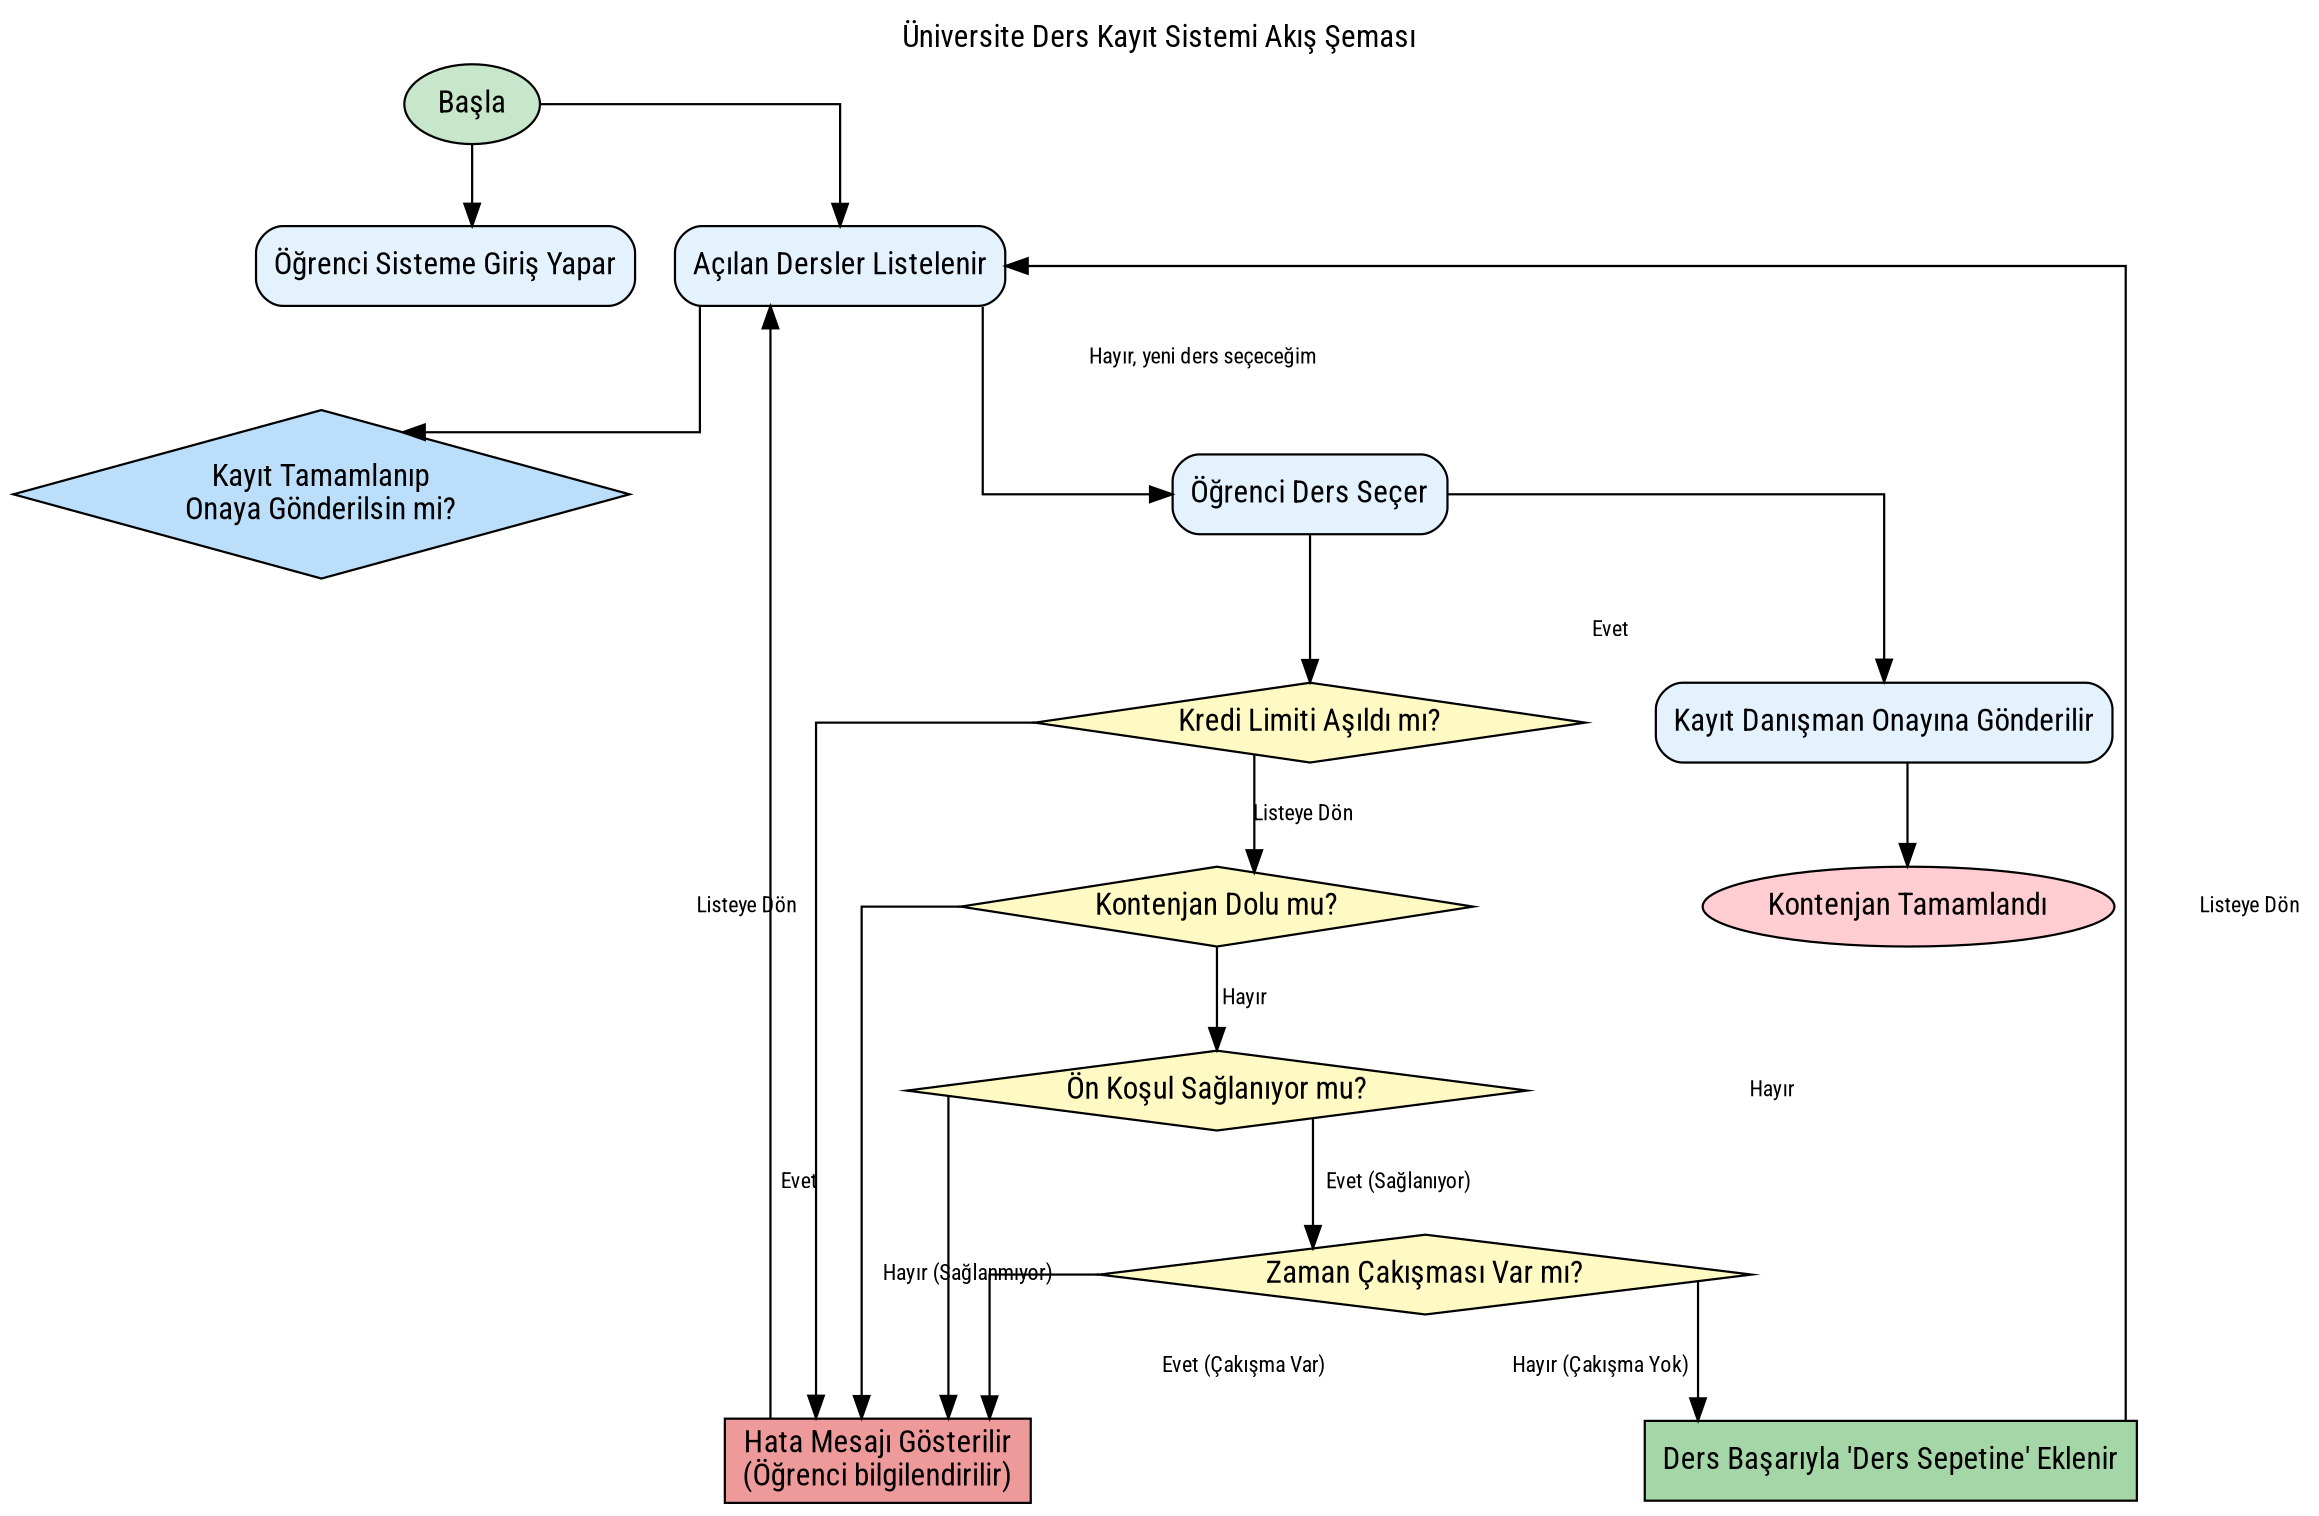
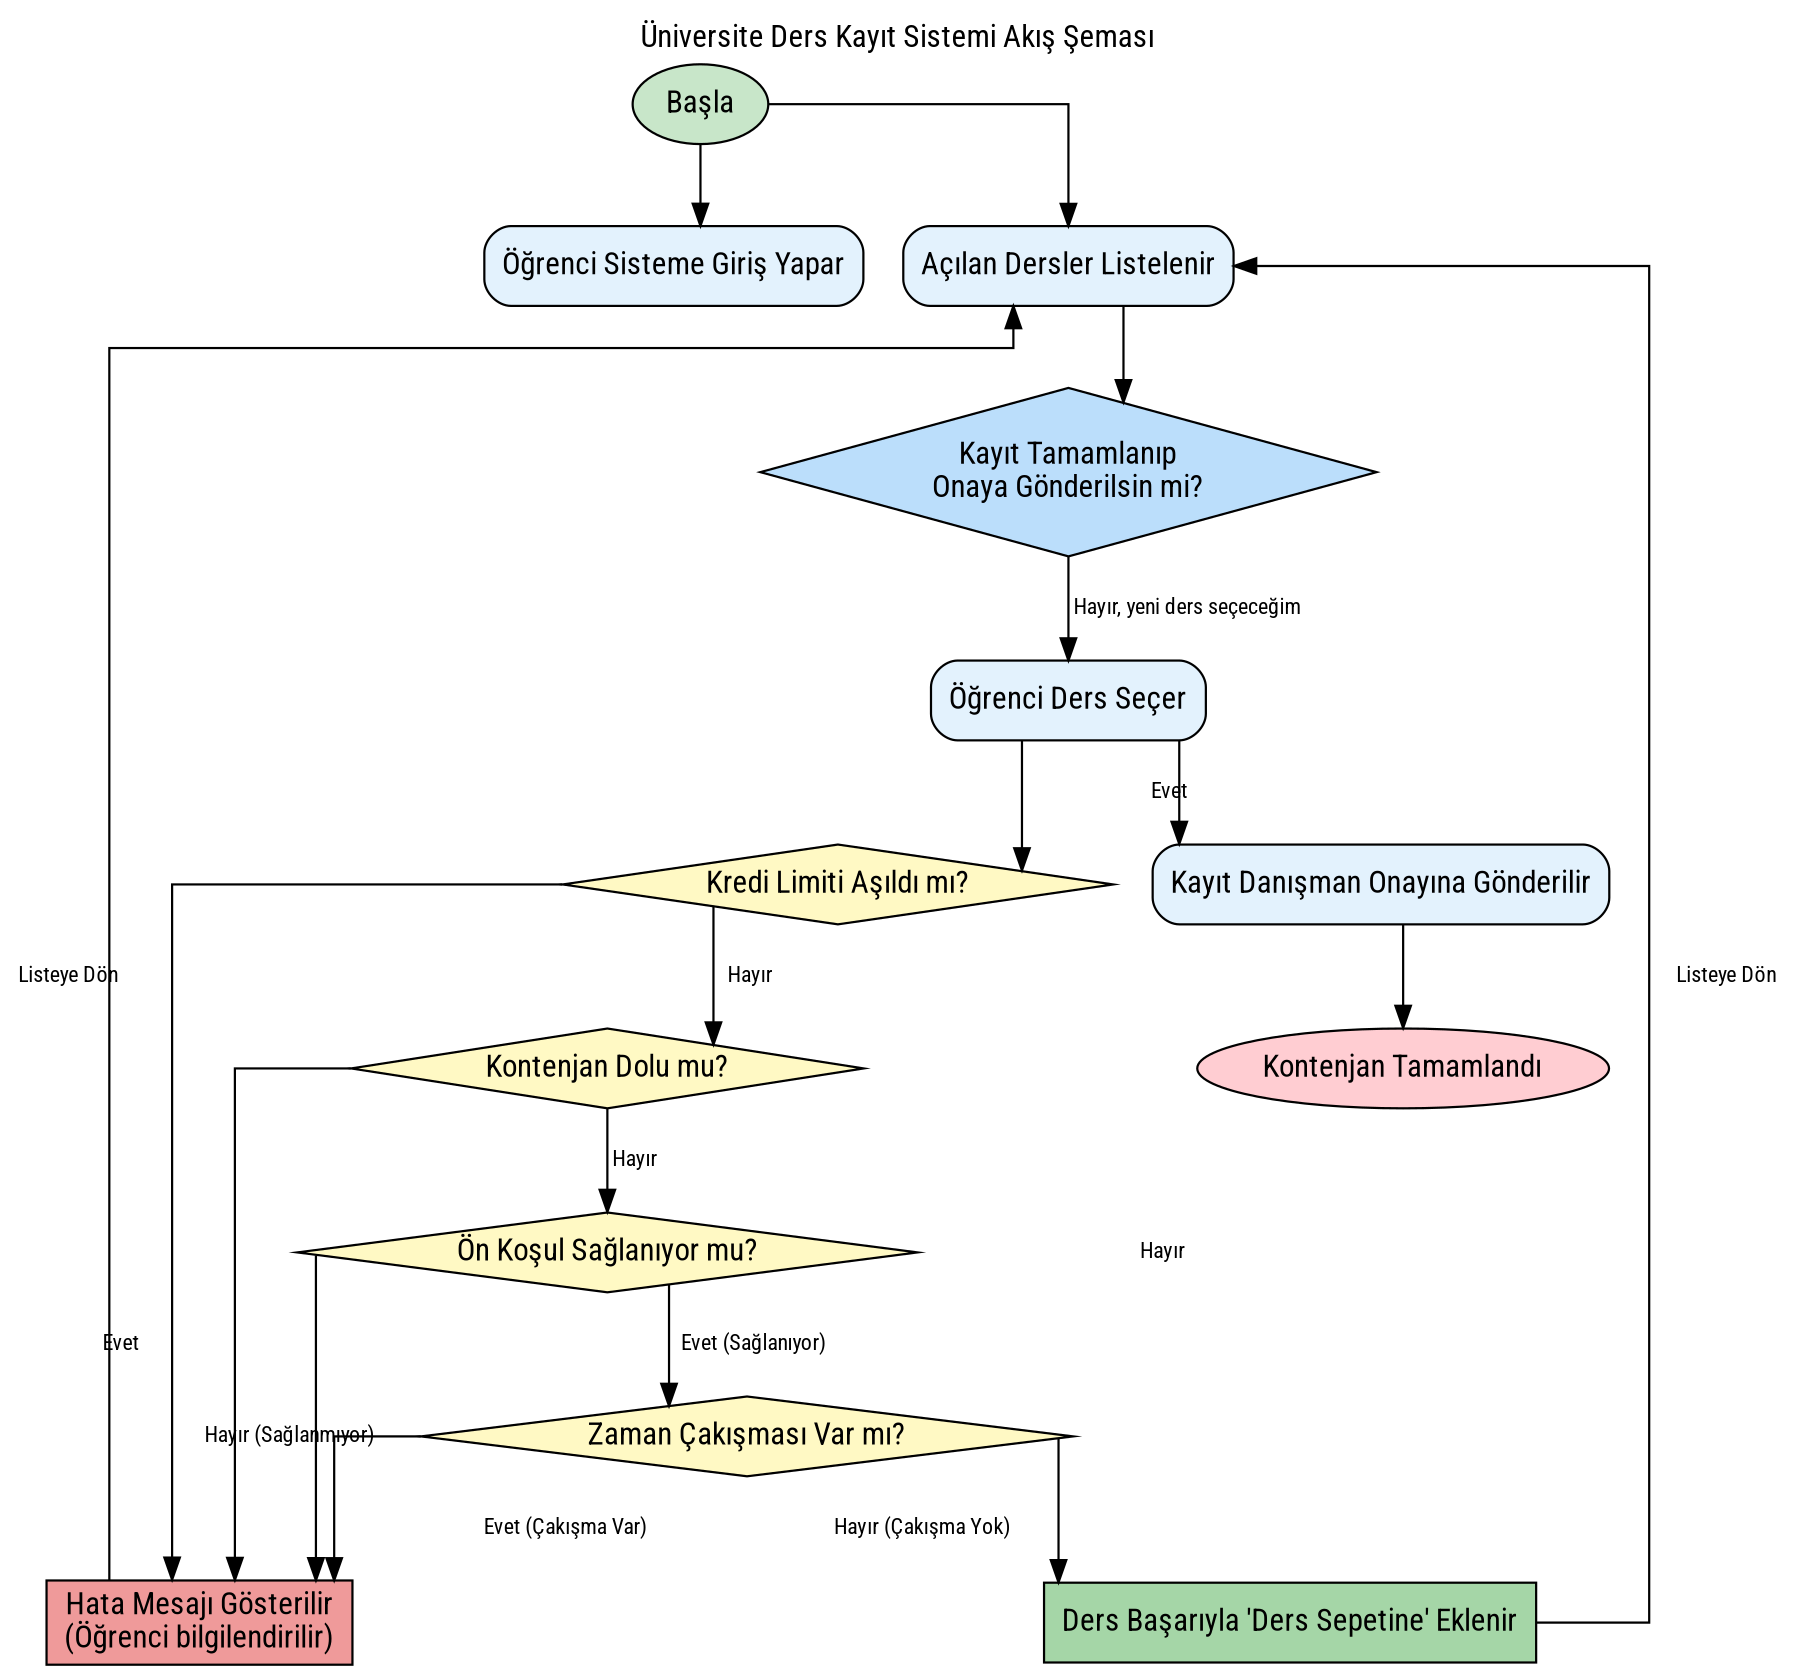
(983, 484) -> (1068, 597)
(1303, 815) -> (750, 976)
